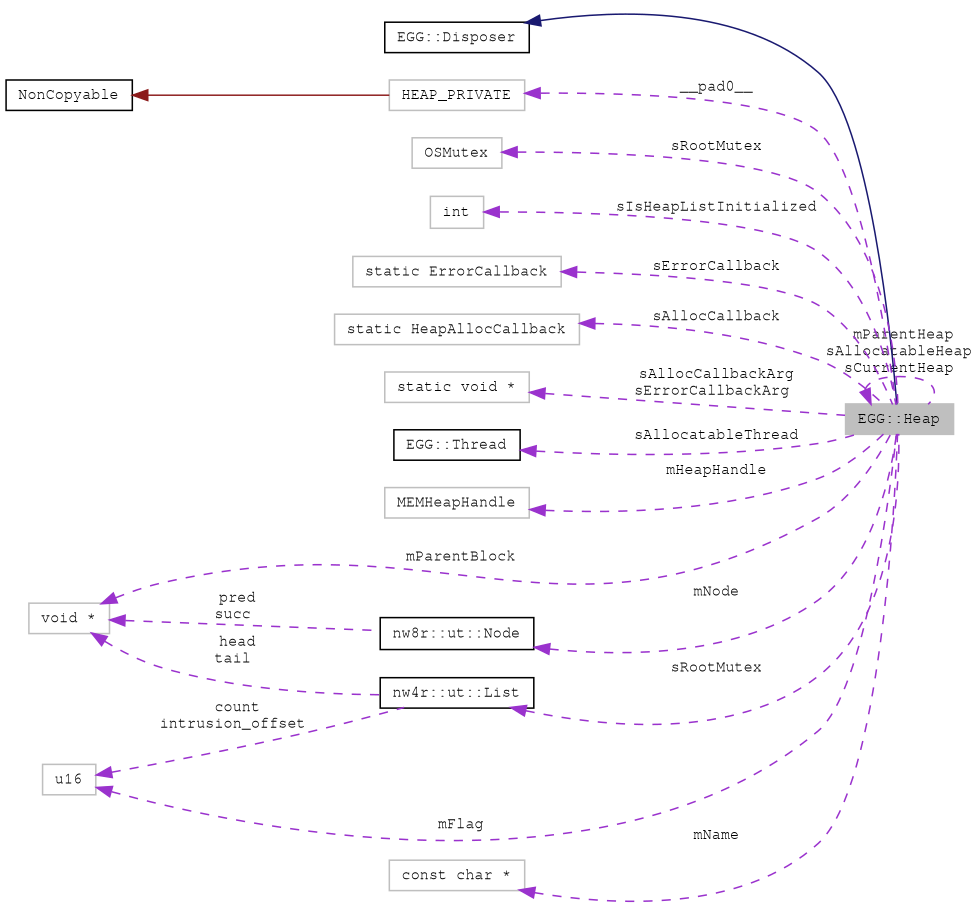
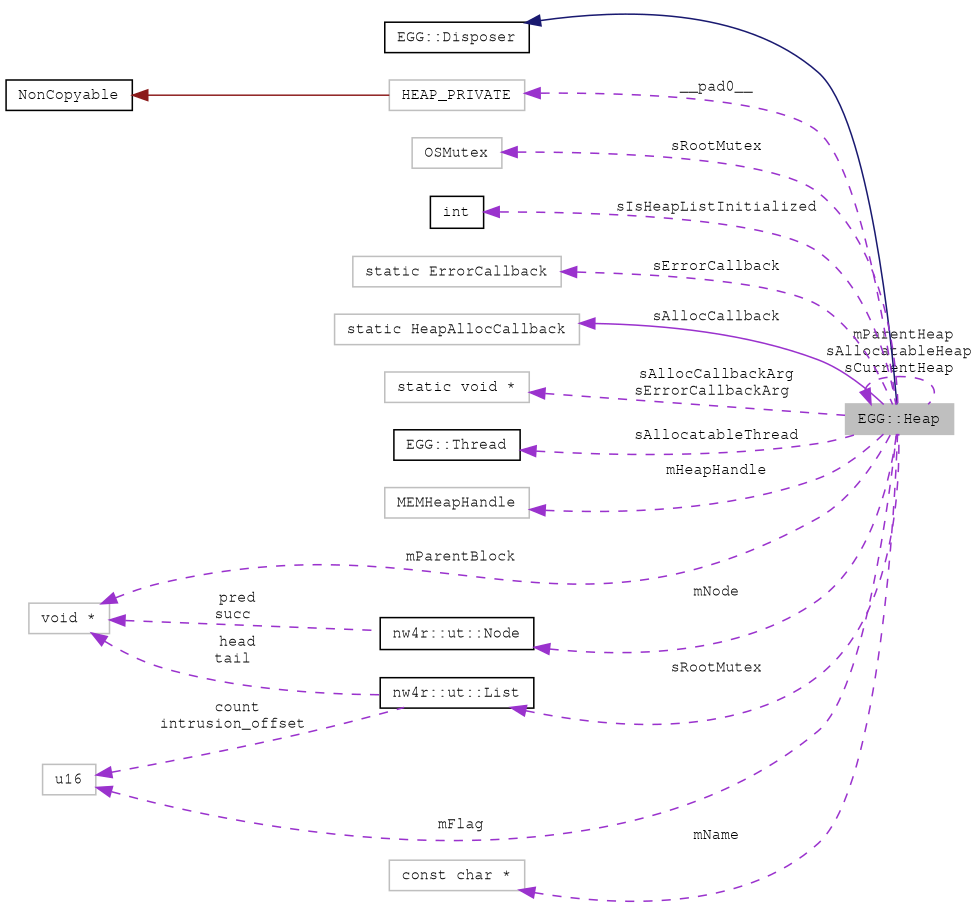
(457, 212) -> (457, 212)
(747, 340) -> (747, 340)
(457, 634) -> (457, 634)
